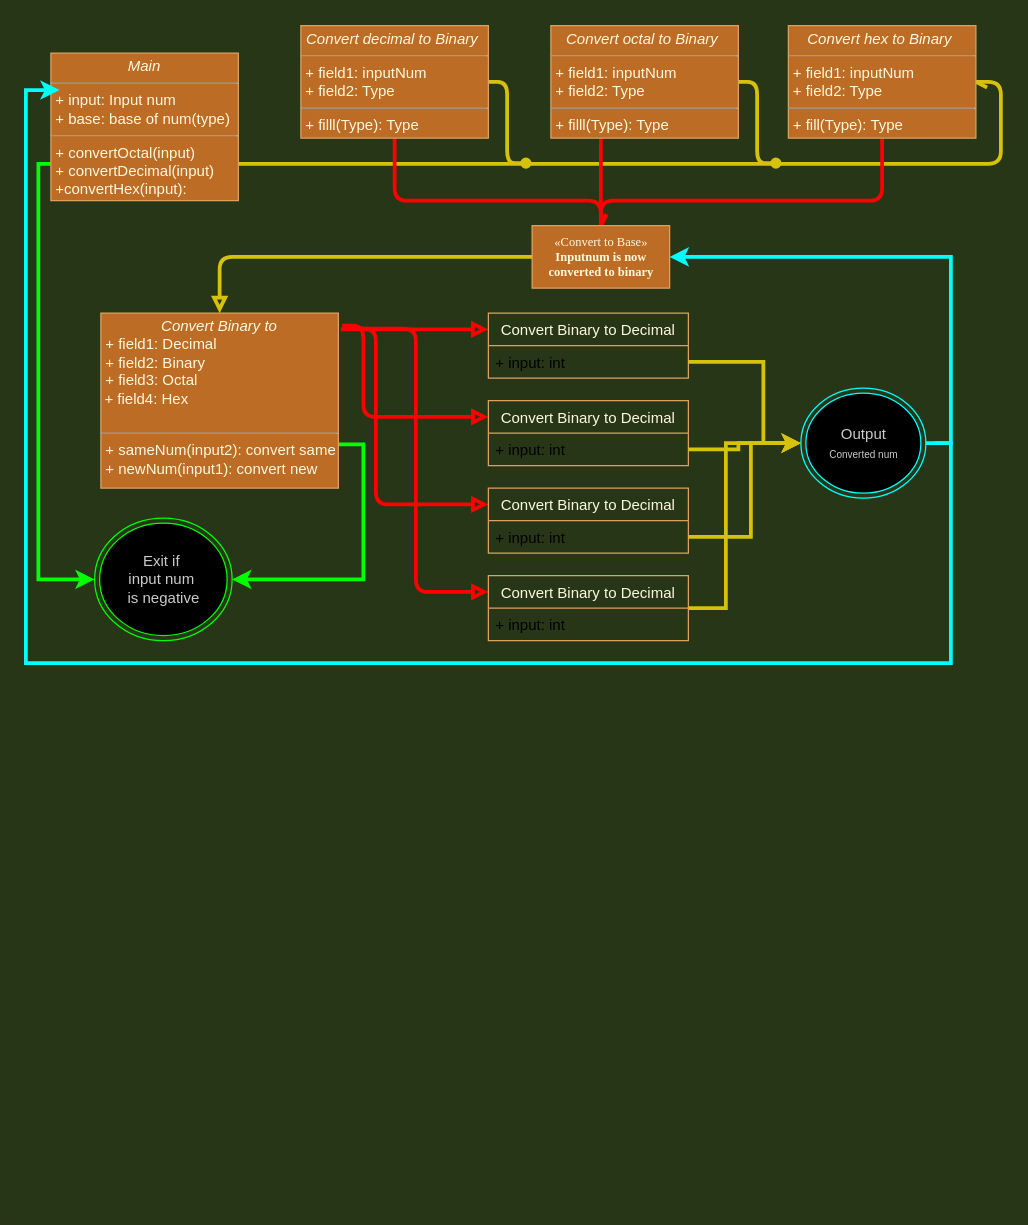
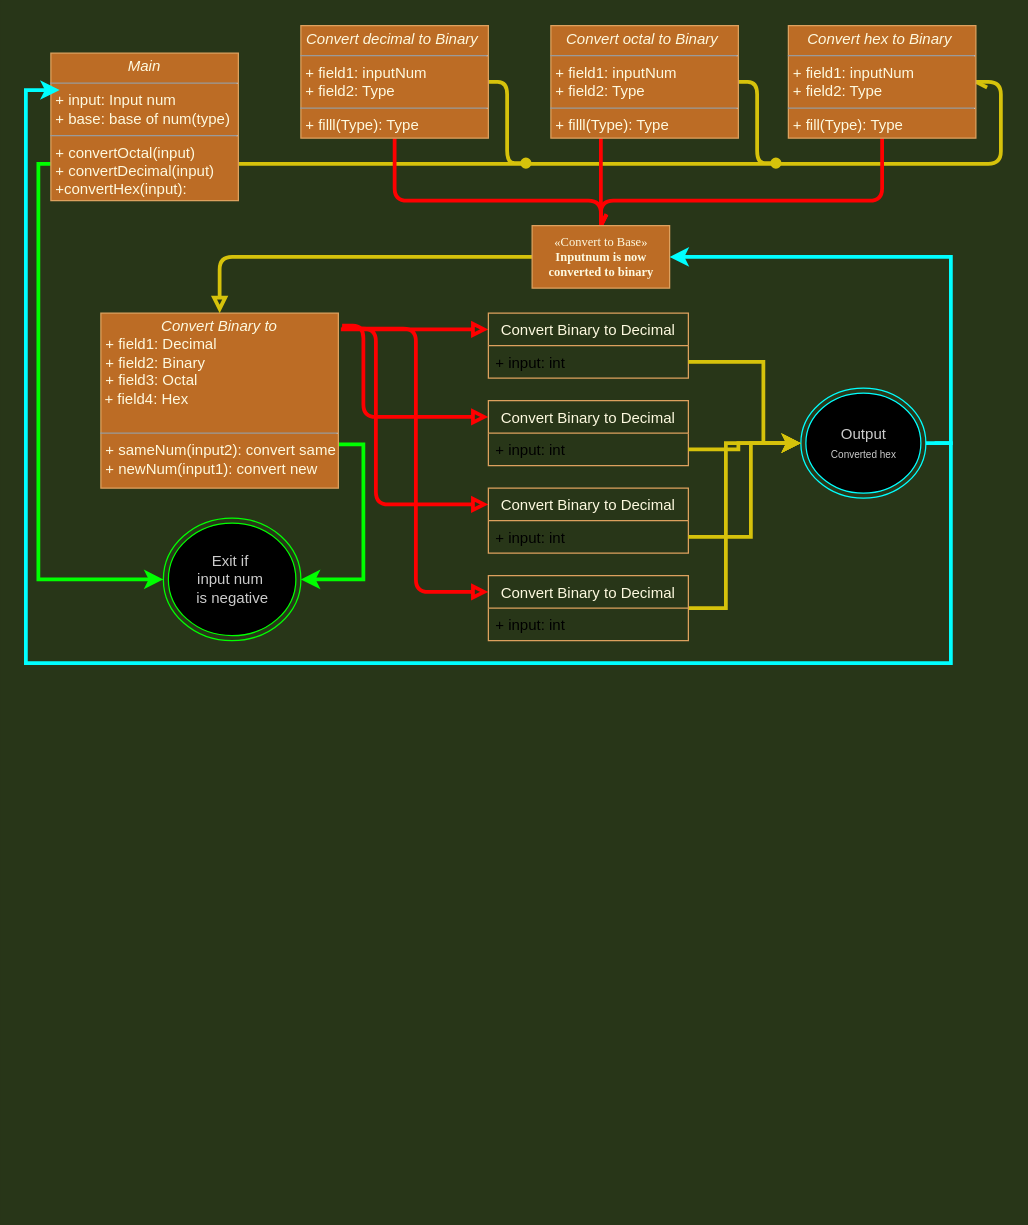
(864, 443) -> (864, 443)
(163, 579) -> (232, 579)
